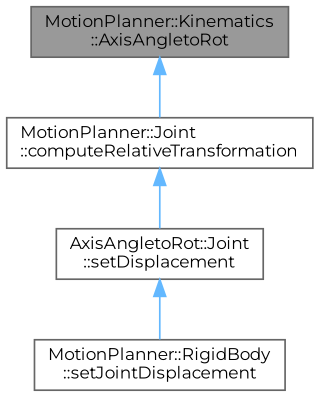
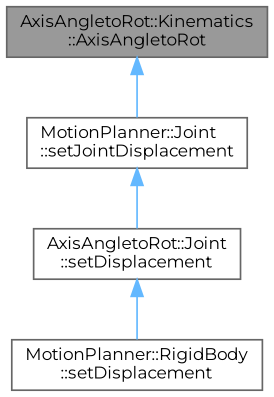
(160, 32) -> (137, 32)
(160, 143) -> (137, 143)
(160, 365) -> (137, 365)
